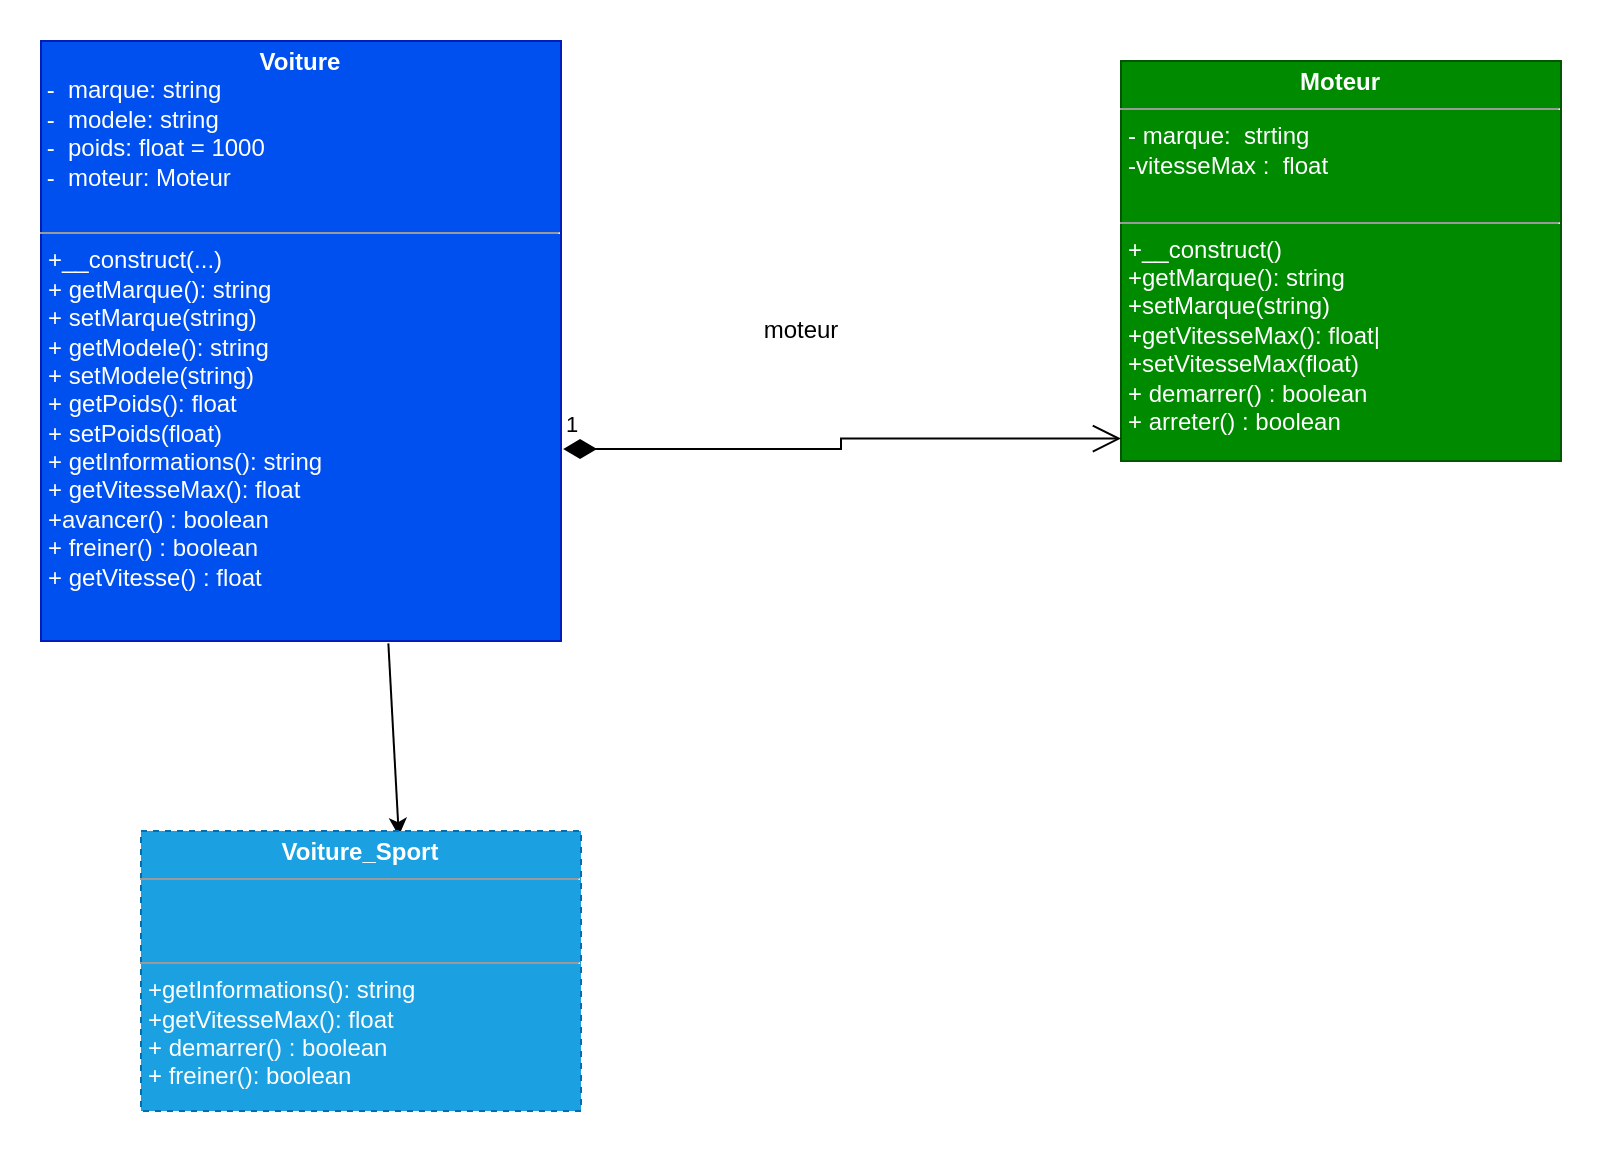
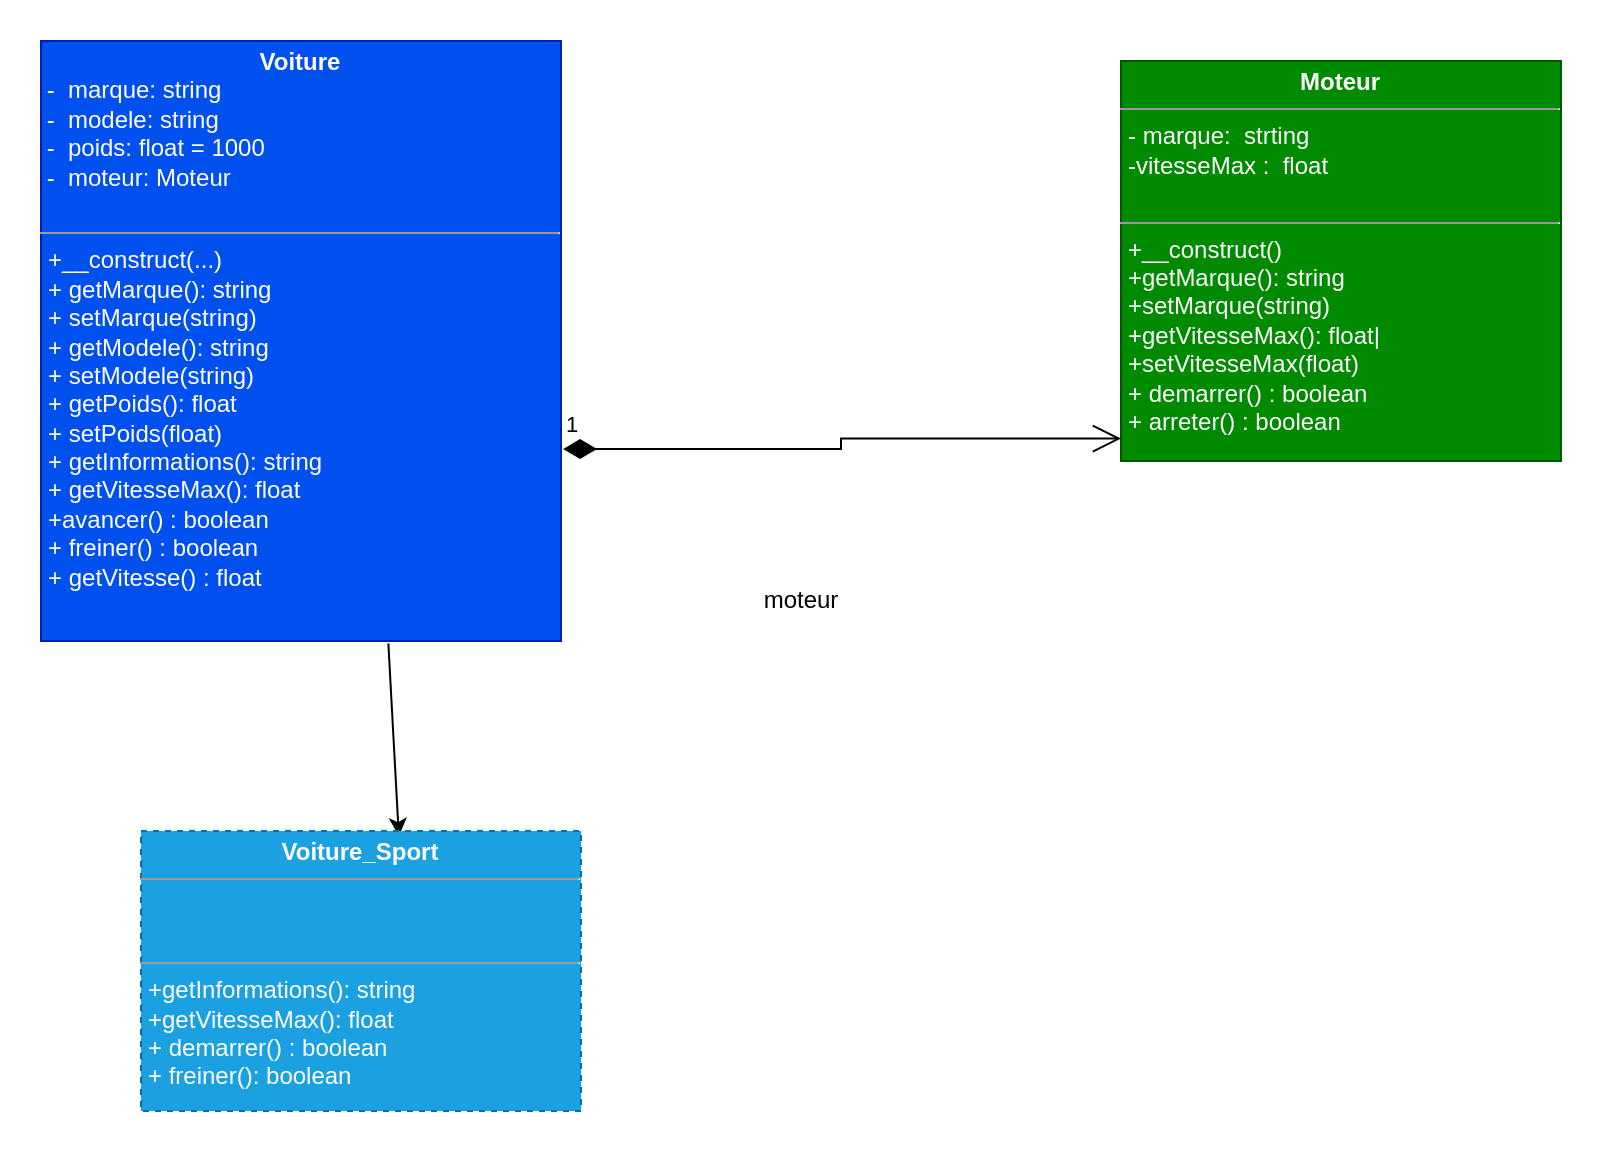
(801, 331) -> (801, 601)
